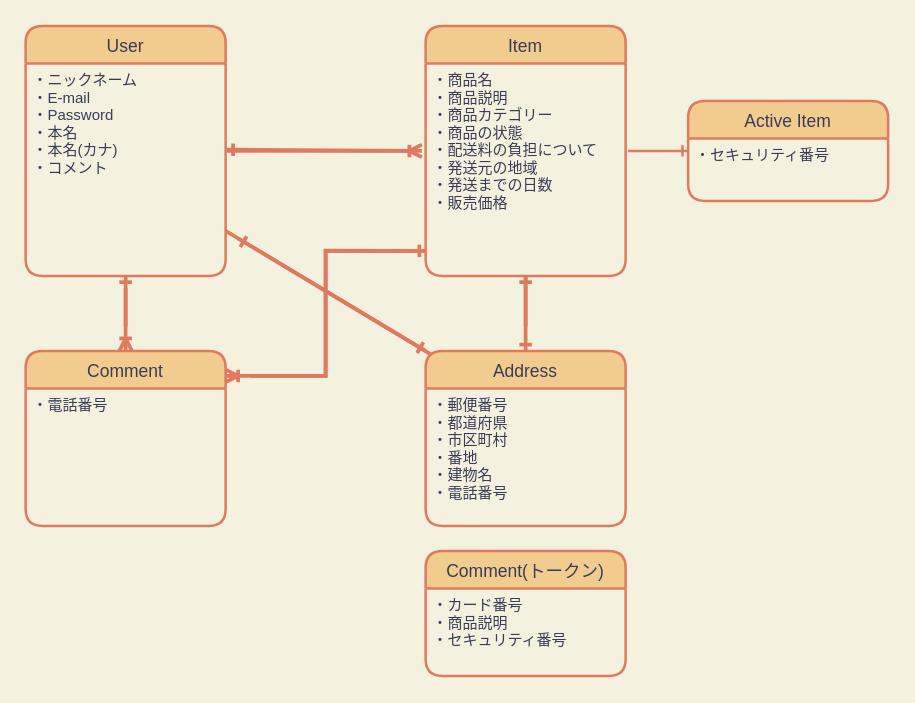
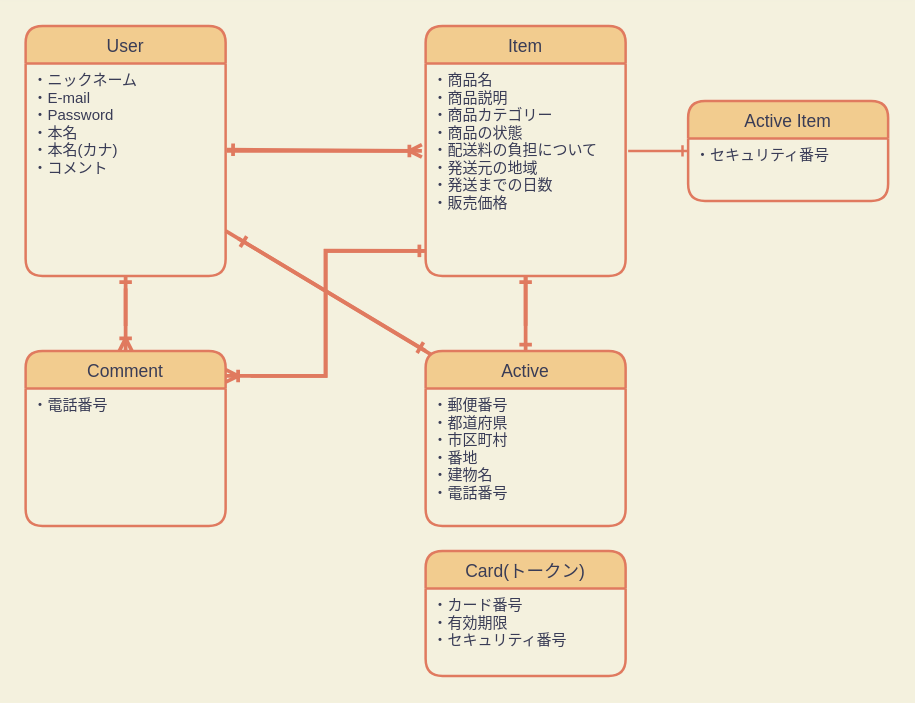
(525, 370) -> (525, 370)
(525, 570) -> (525, 570)
(478, 605) -> (478, 605)
